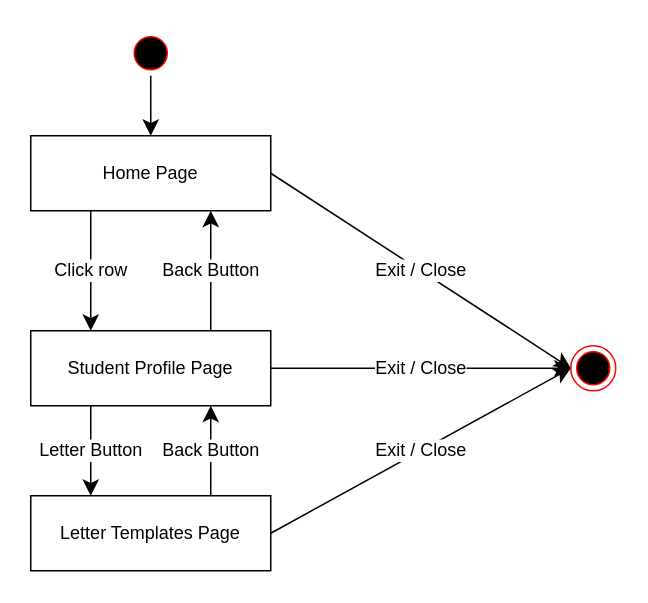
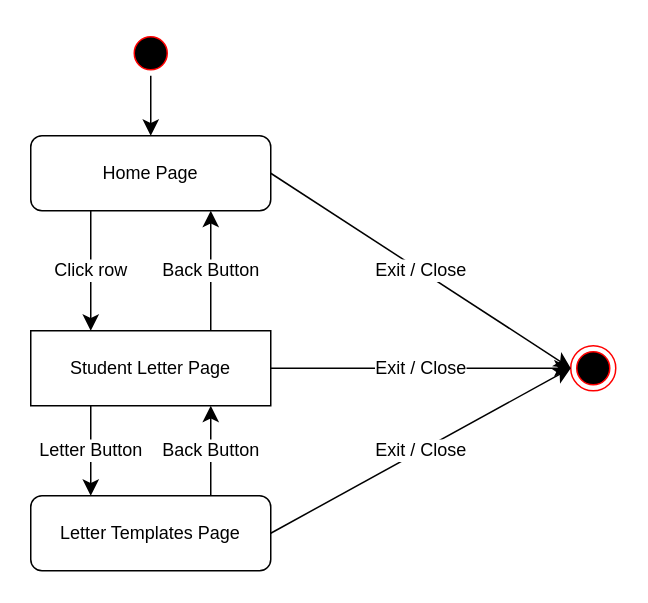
(151, 173) -> (151, 173)
(151, 368) -> (151, 368)
(151, 533) -> (151, 533)
